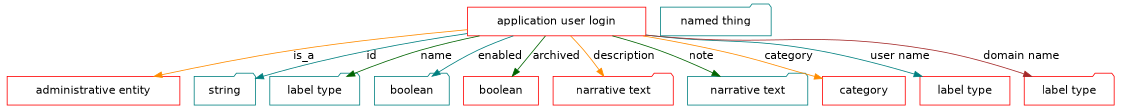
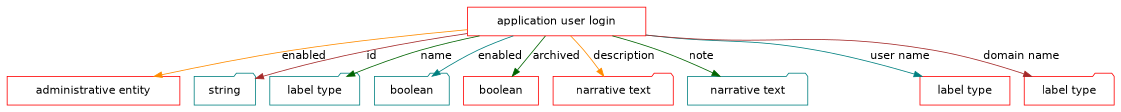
(716, 21) -> none
(365, 51) -> (365, 51)
(304, 56) -> (304, 56)
(864, 91) -> none
